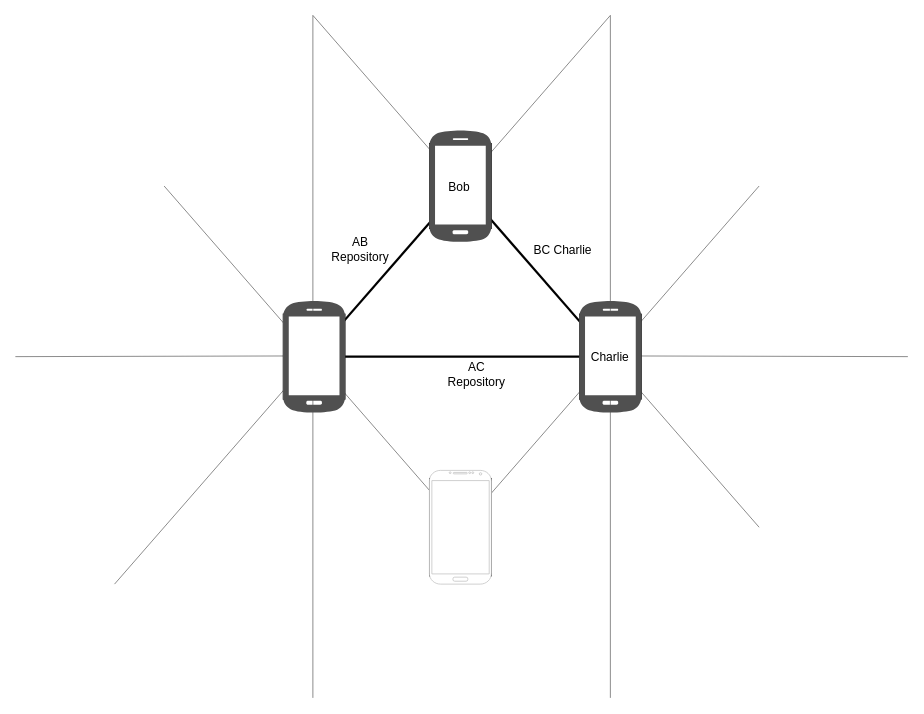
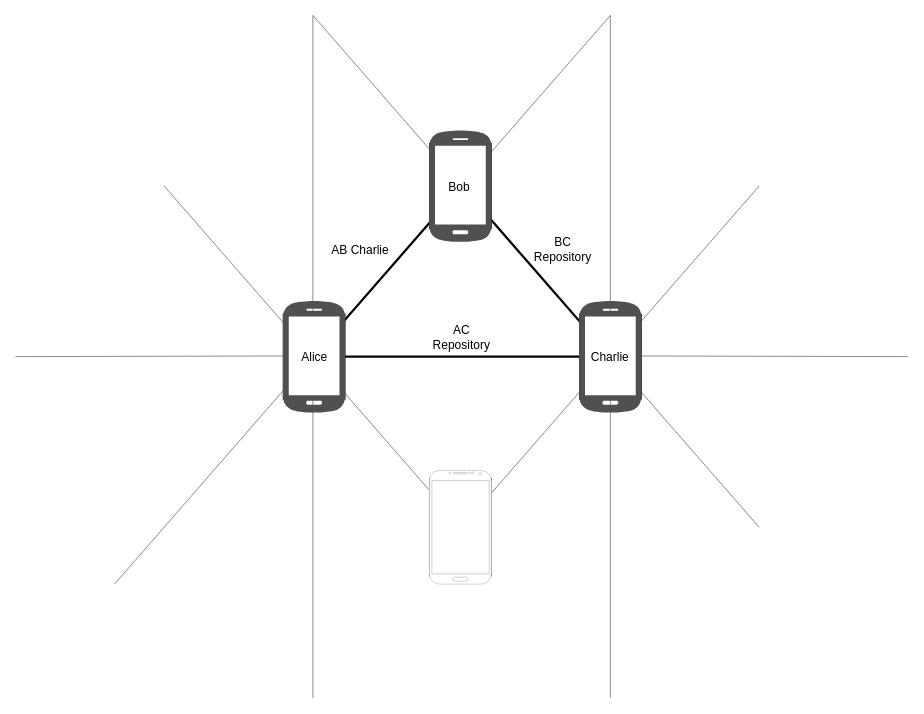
(360, 249) -> (360, 249)
(563, 249) -> (563, 249)
none -> (315, 357)
(477, 374) -> (462, 337)
